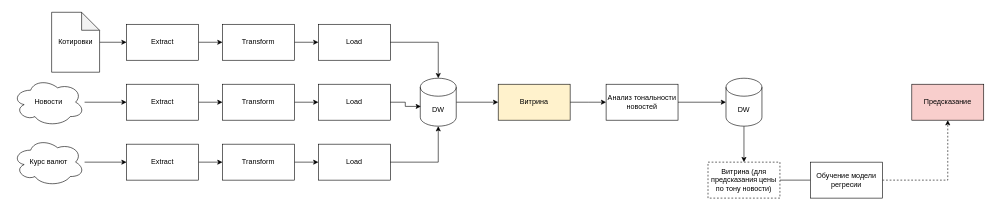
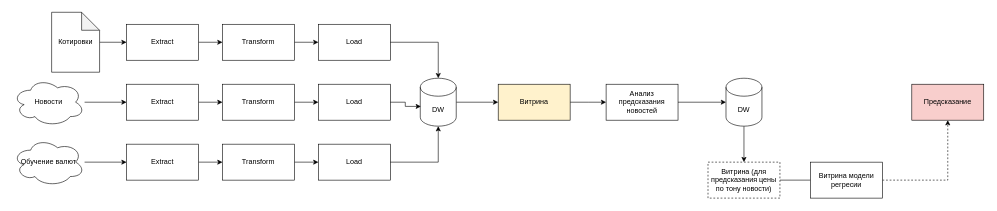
(642, 102) -> (642, 102)
(48, 162) -> (48, 162)
(847, 180) -> (847, 180)
